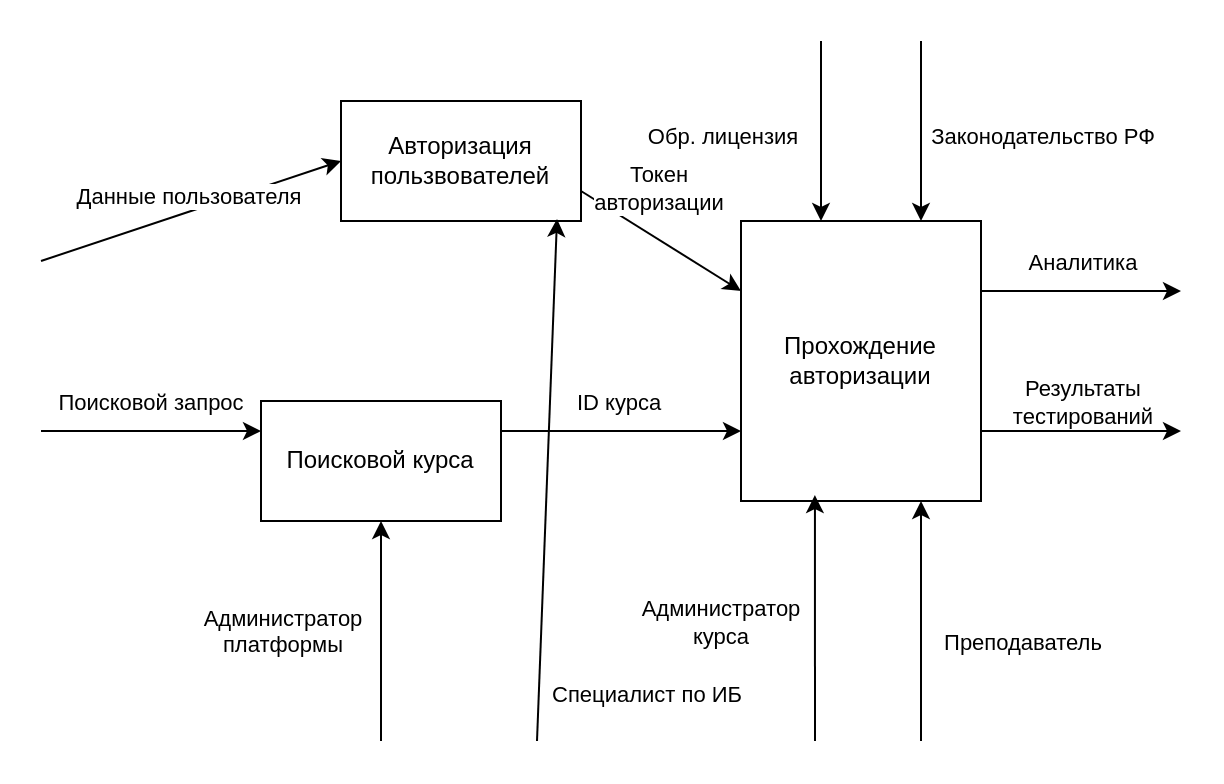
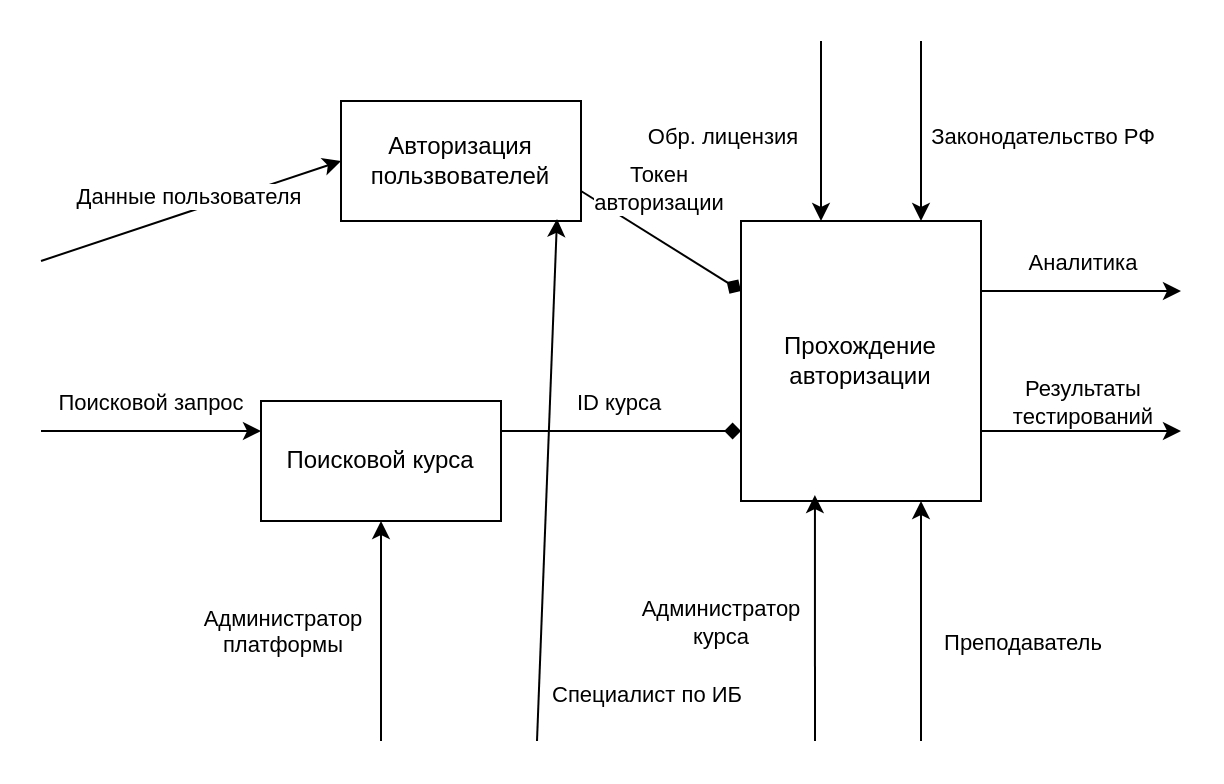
(728, 283) -> (726, 282)
(725, 431) -> (724, 431)
